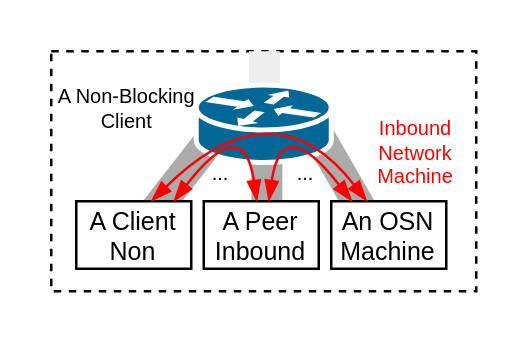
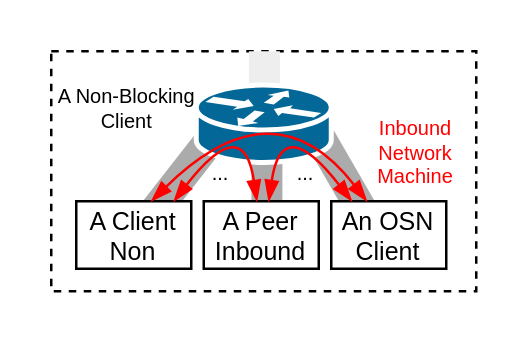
(389, 236) -> (389, 236)
